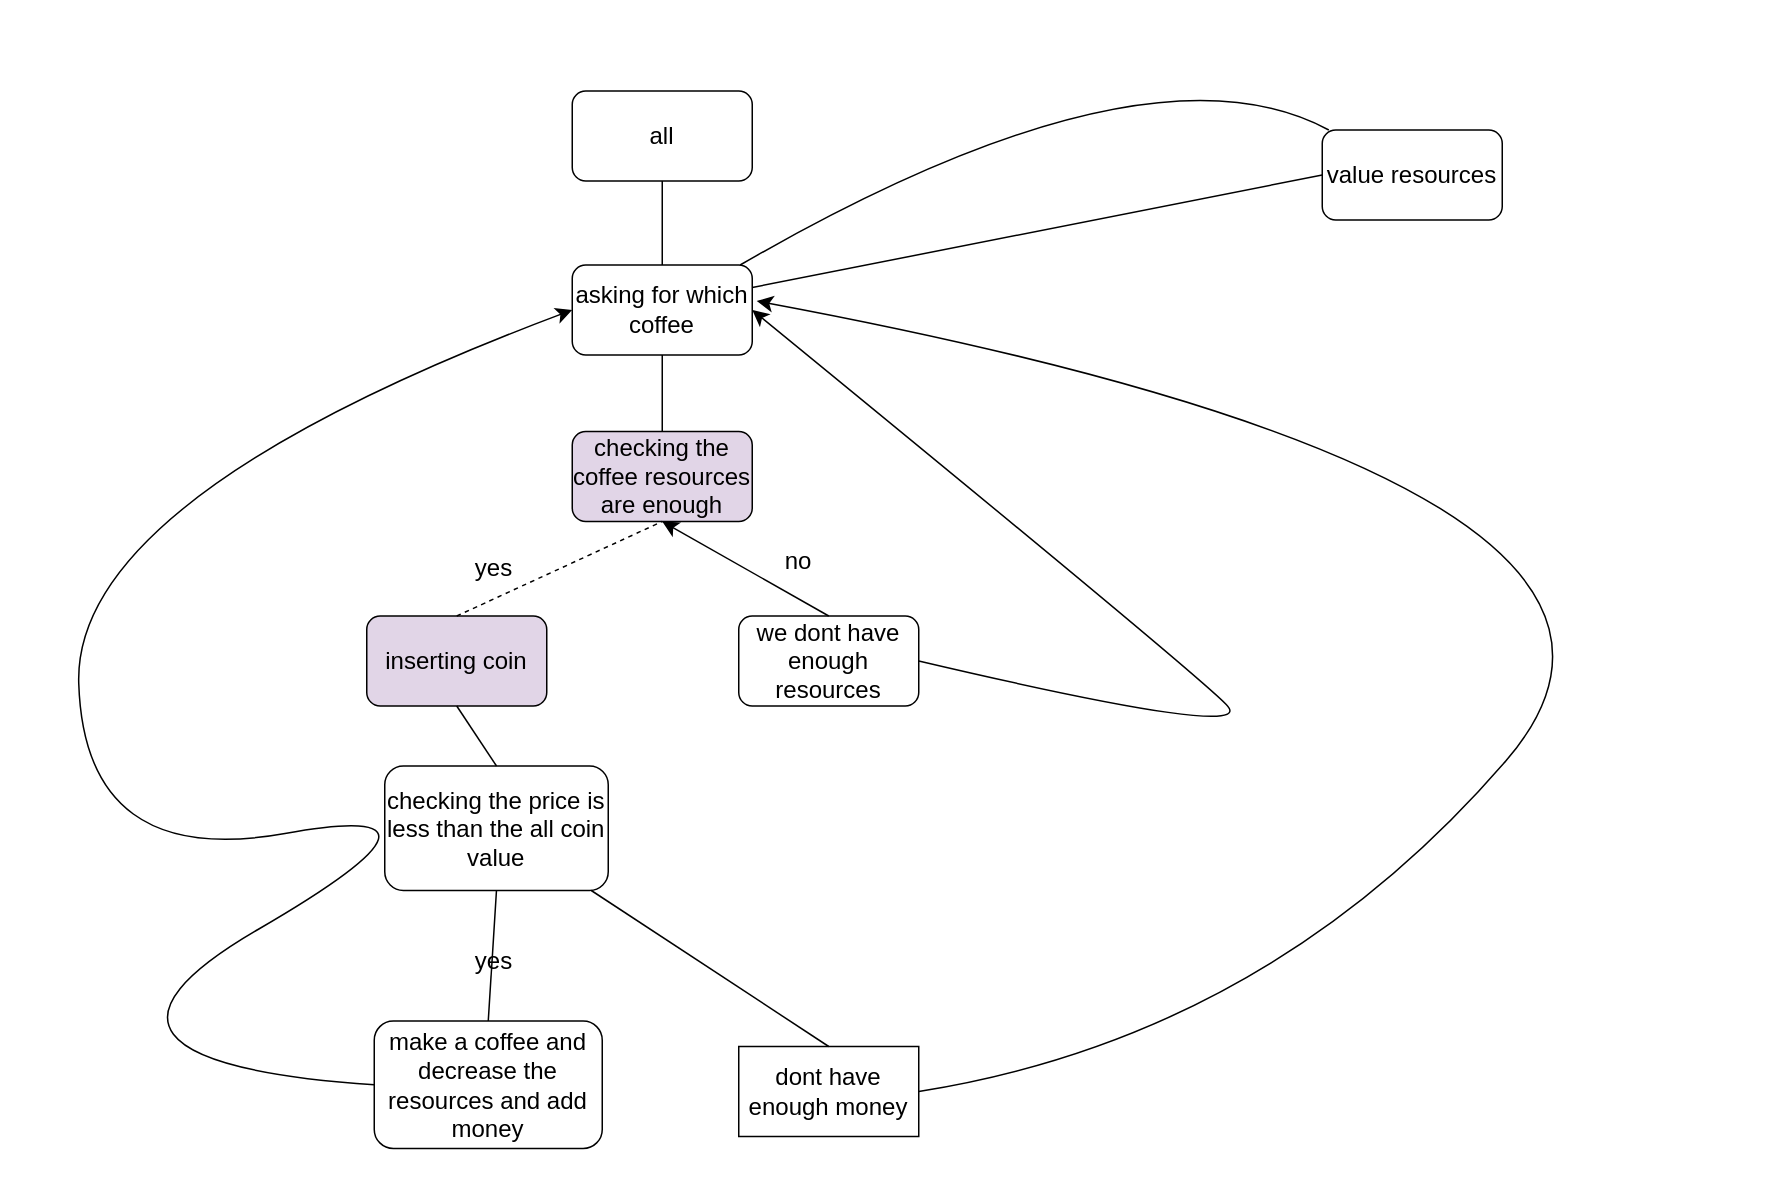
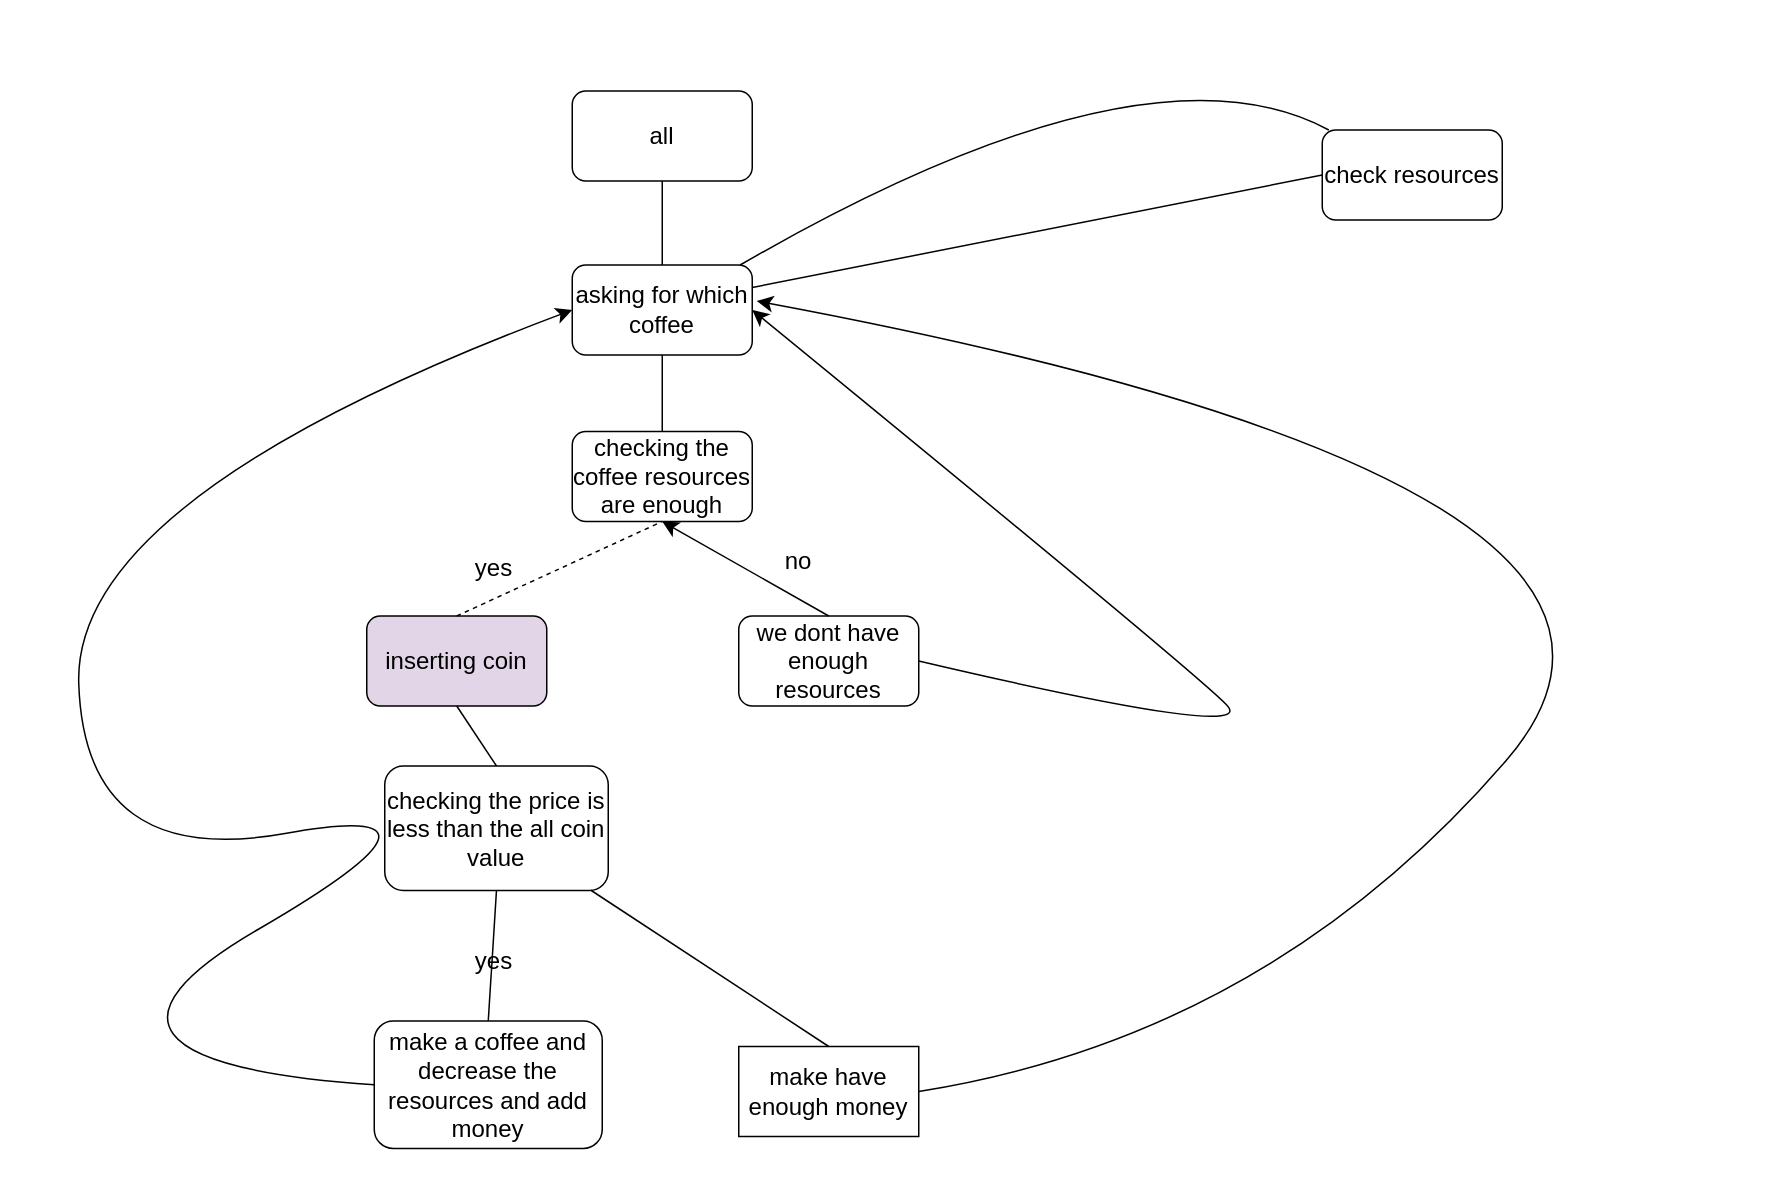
(1412, 175) -> (1412, 175)
(662, 476) -> (662, 476)
(829, 1091) -> (829, 1091)
